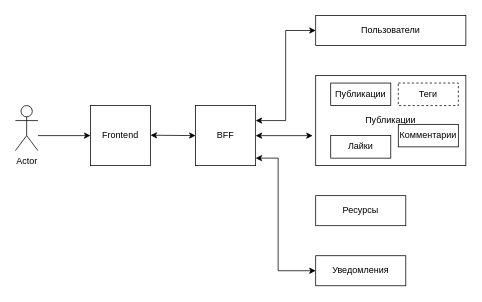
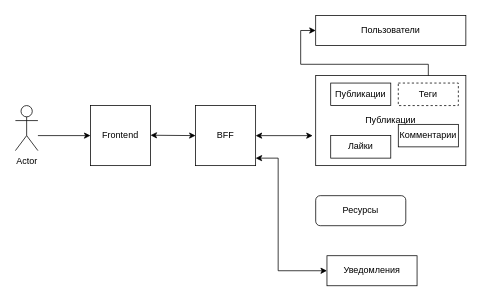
(285, 79) -> (352, 64)
(360, 210) -> (360, 210)
(360, 270) -> (372, 270)
